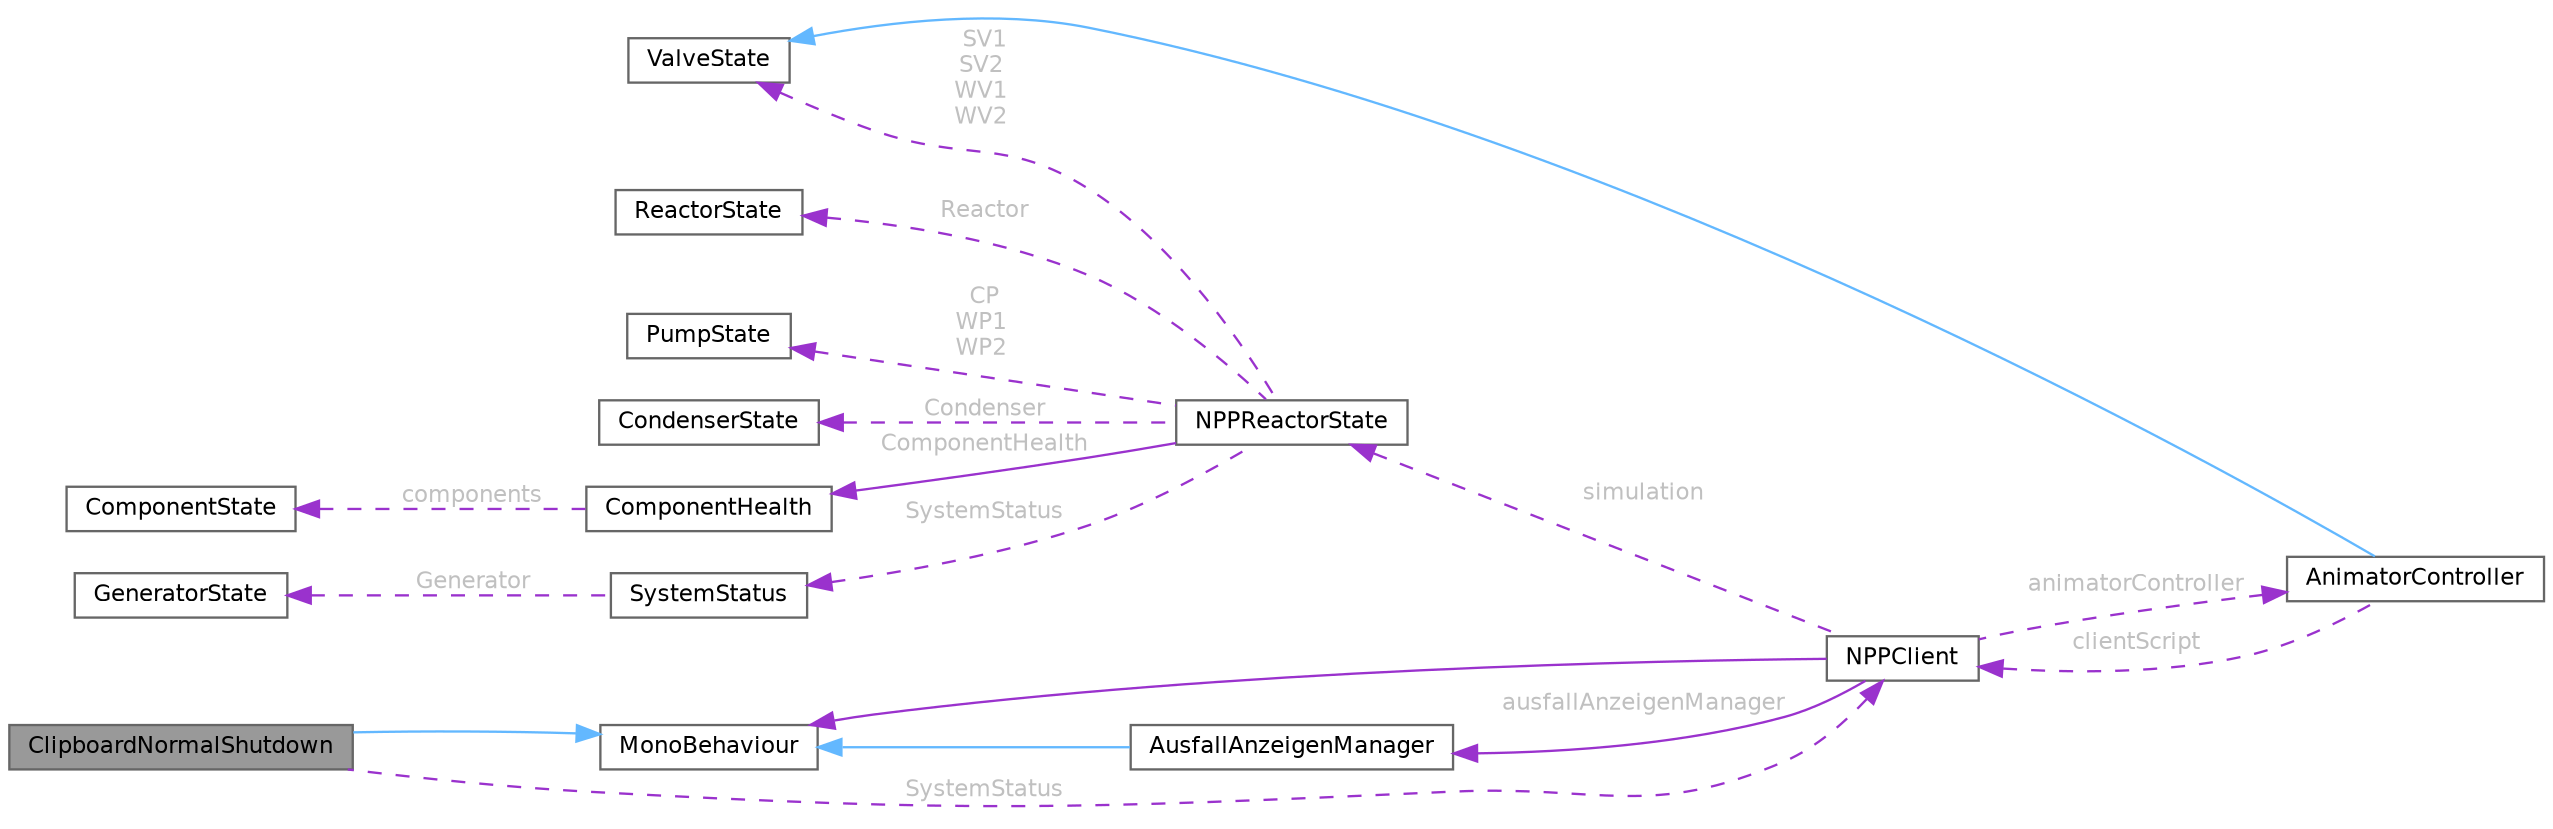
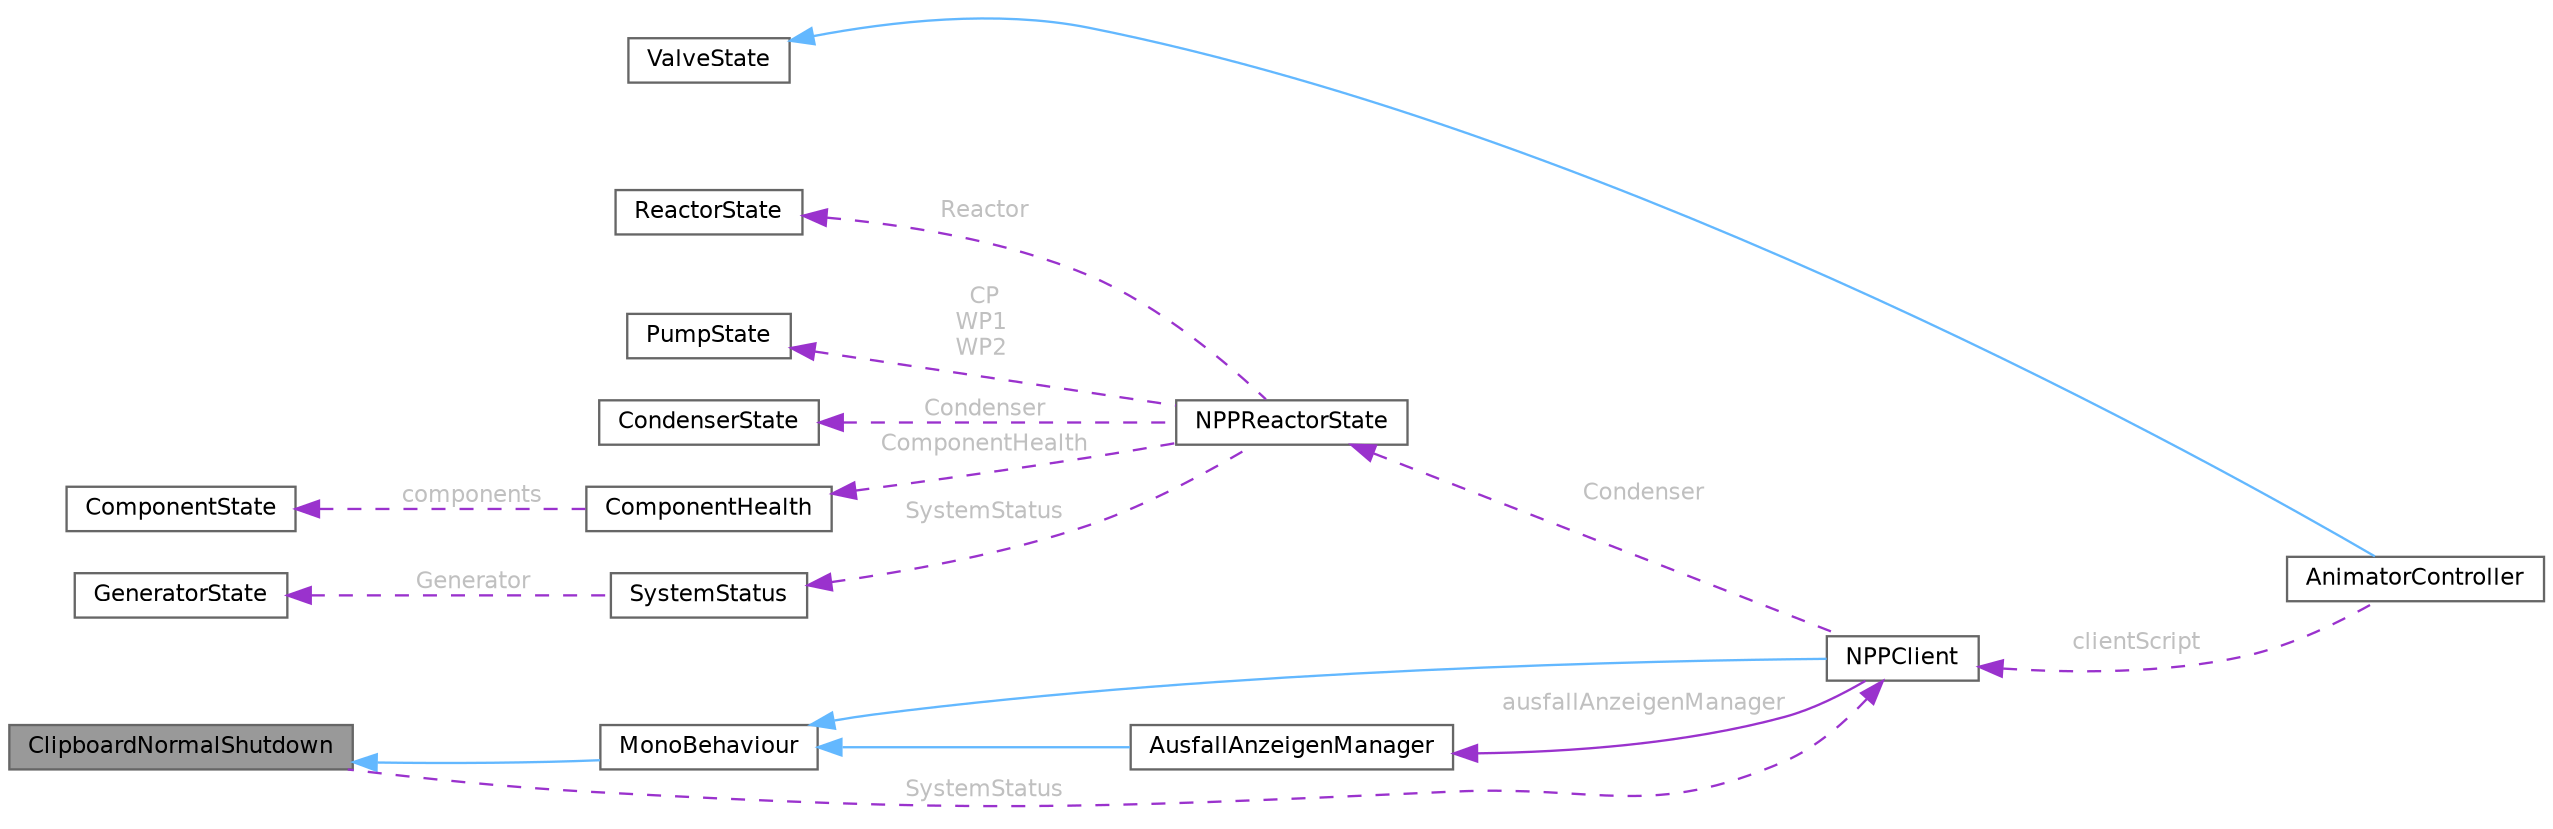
(1071, 179) -> none
(1016, 468) -> (1016, 468)
(1640, 494) -> (1640, 494)
(2120, 614) -> none
(1329, 675) -> (1329, 675)
(465, 731) -> (489, 763)
